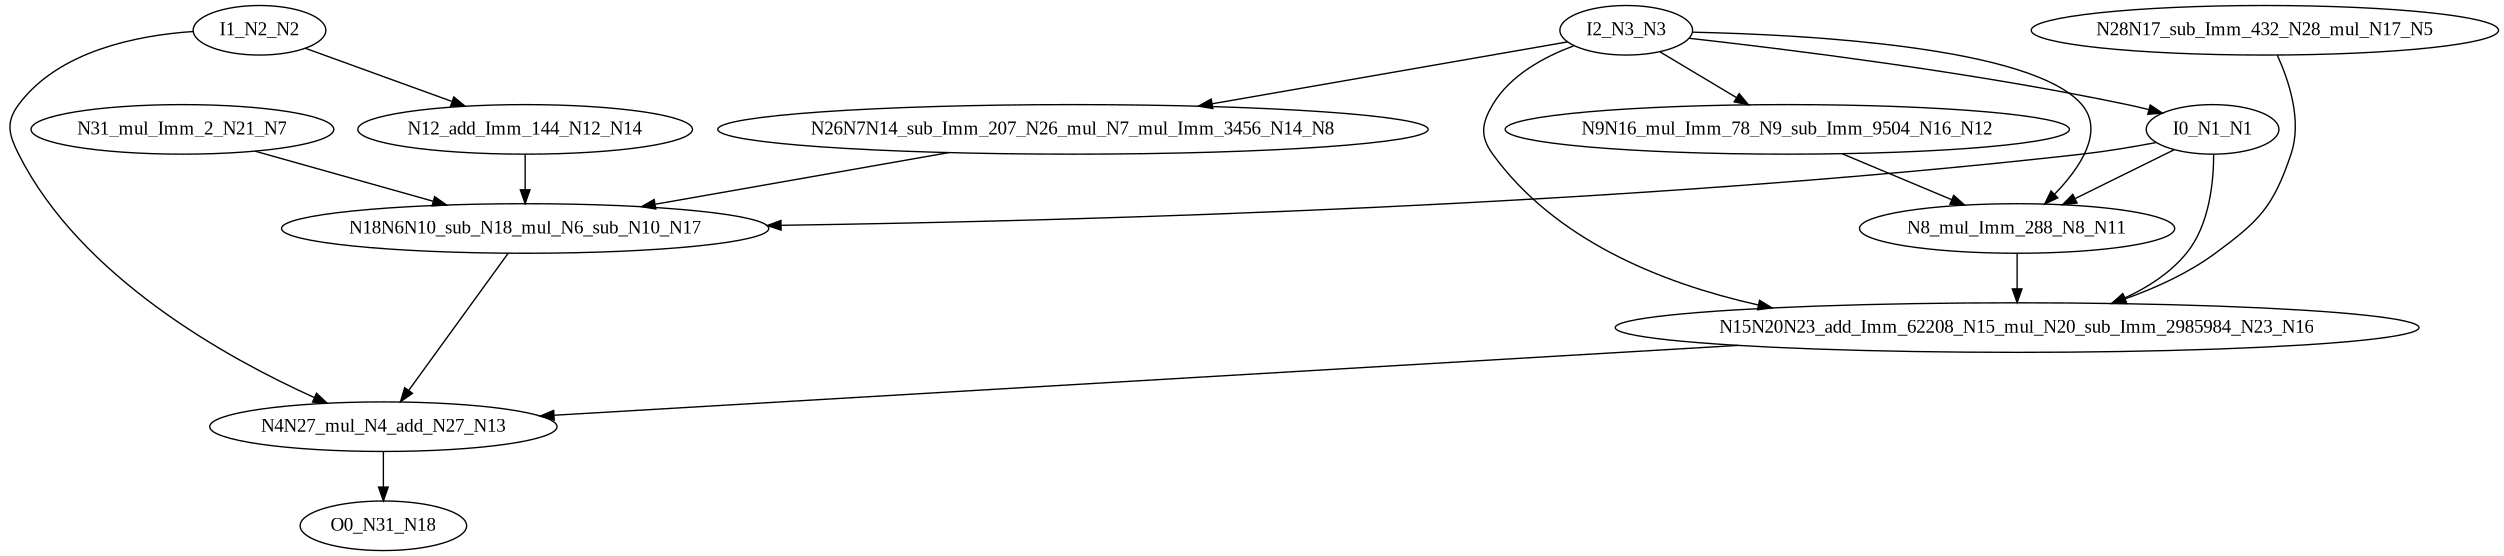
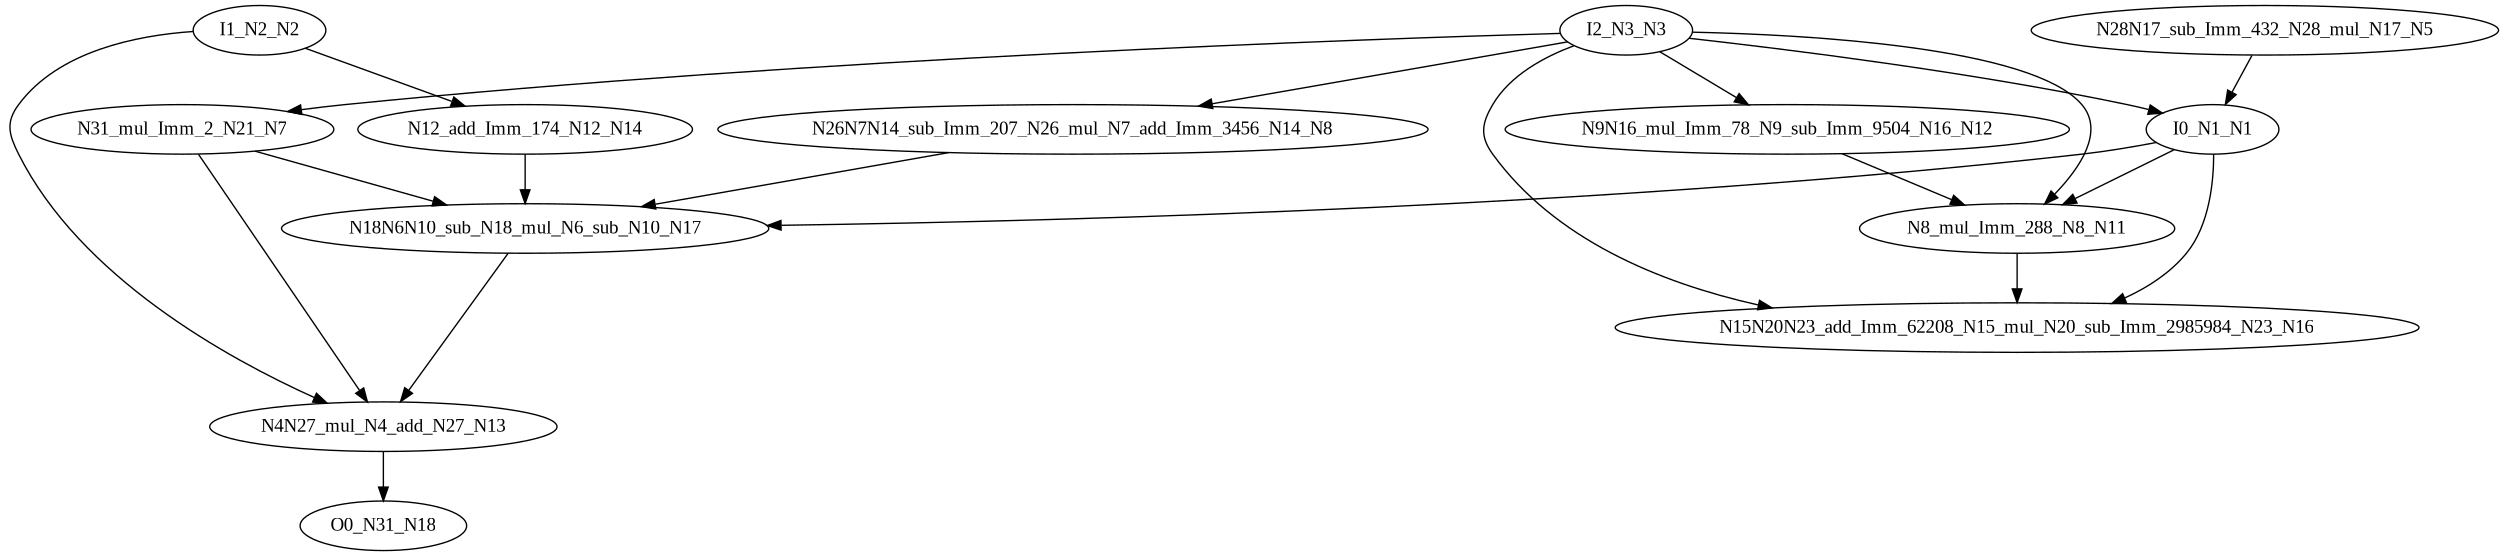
none -> (930, 60)
(525, 129) -> (525, 129)
(1073, 129) -> (1073, 129)
(2263, 211) -> (2242, 74)
(1146, 380) -> (279, 272)
